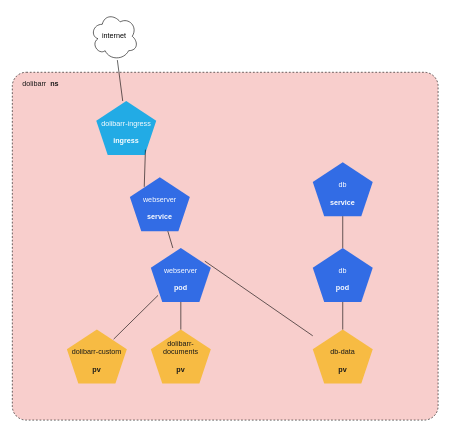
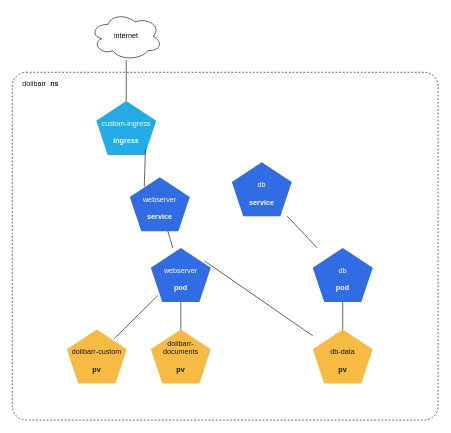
(114, 36) -> (126, 36)
(126, 128) -> (126, 128)
(343, 189) -> (262, 189)
(225, 246) -> (225, 246)
